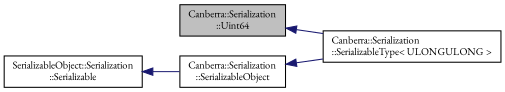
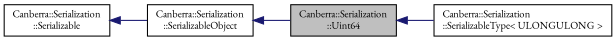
(310, 61) -> (277, 20)
(73, 72) -> (57, 20)
